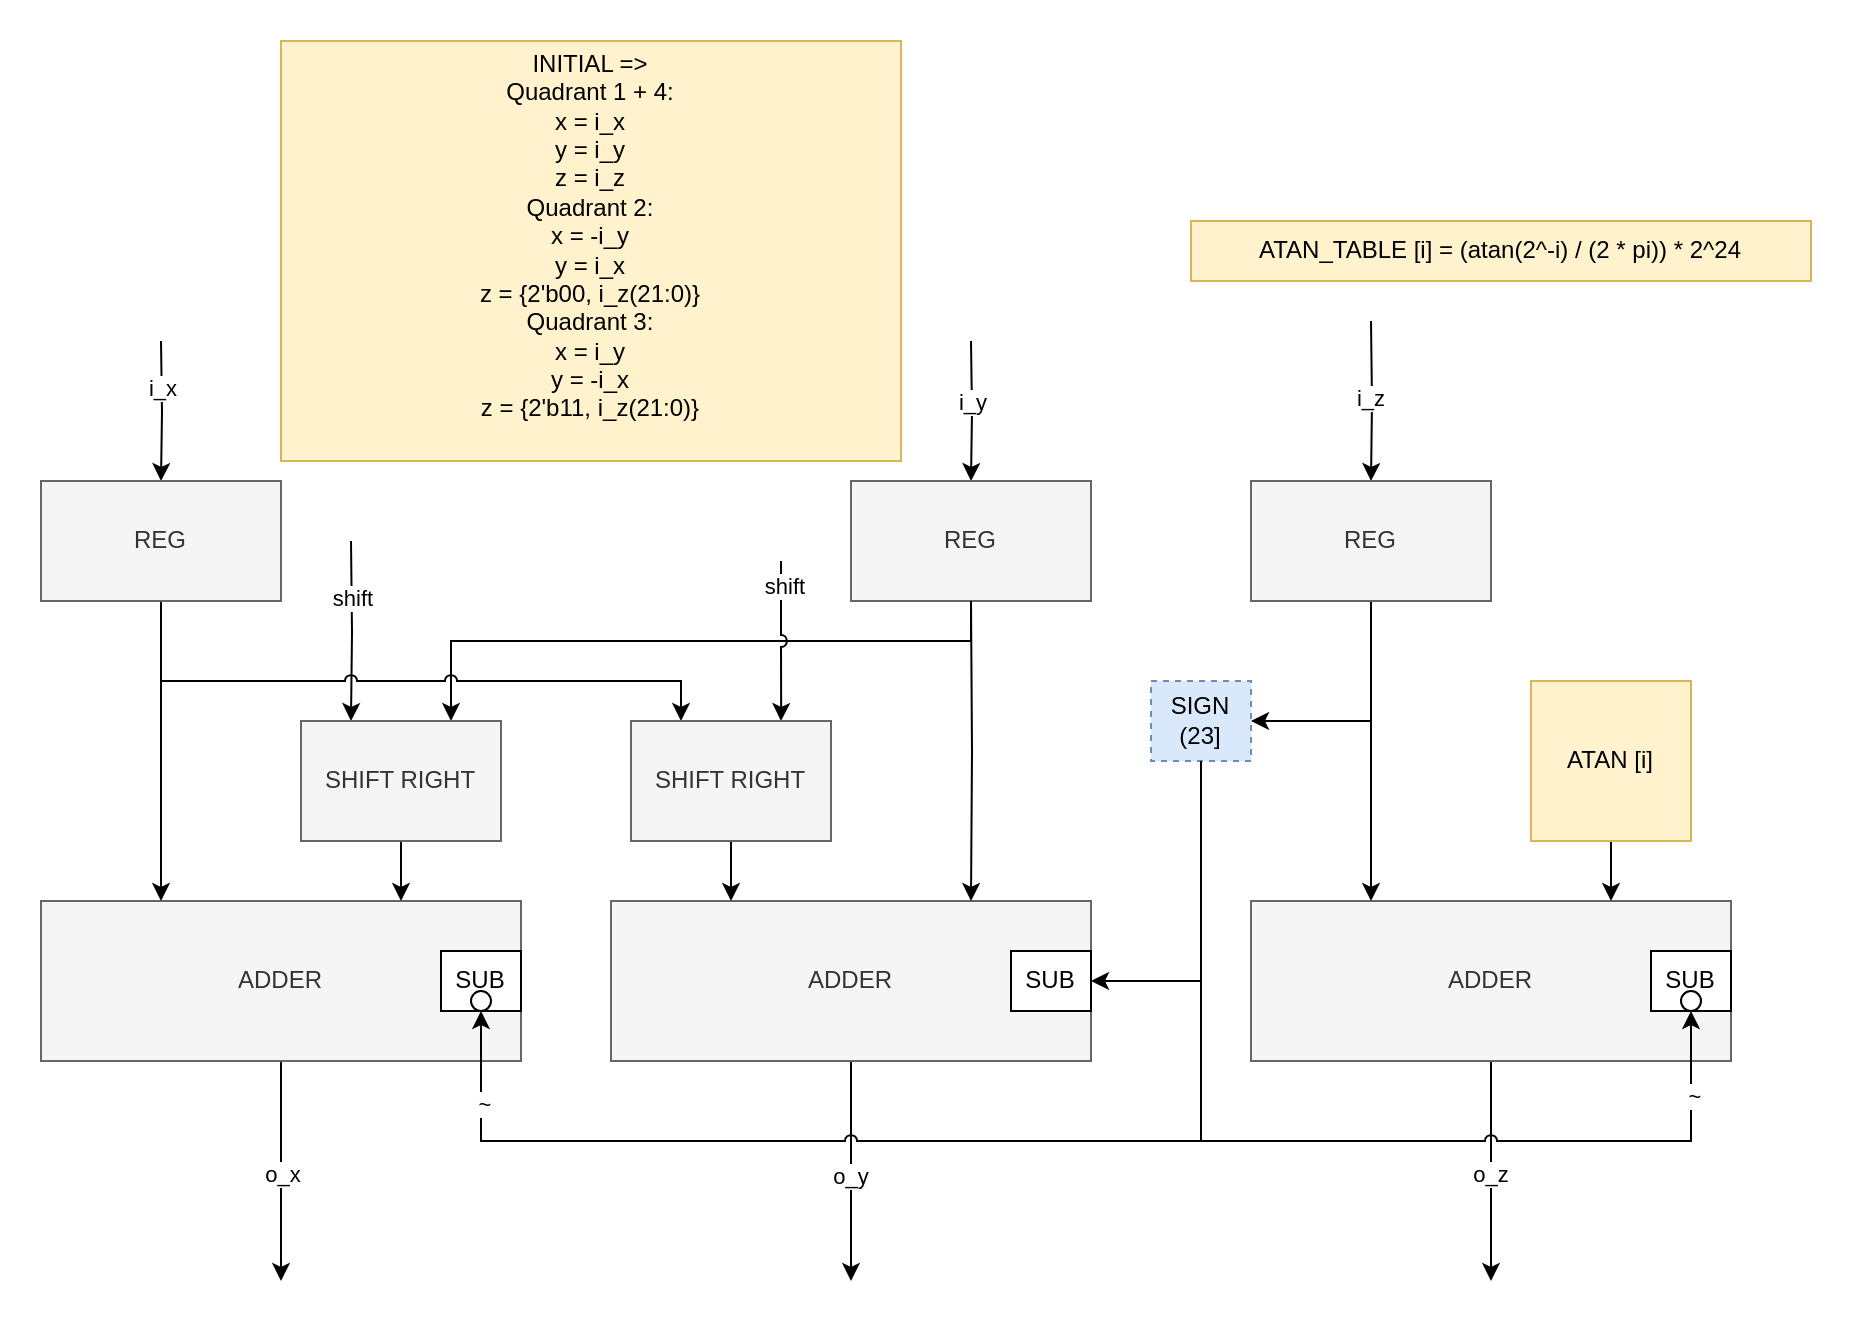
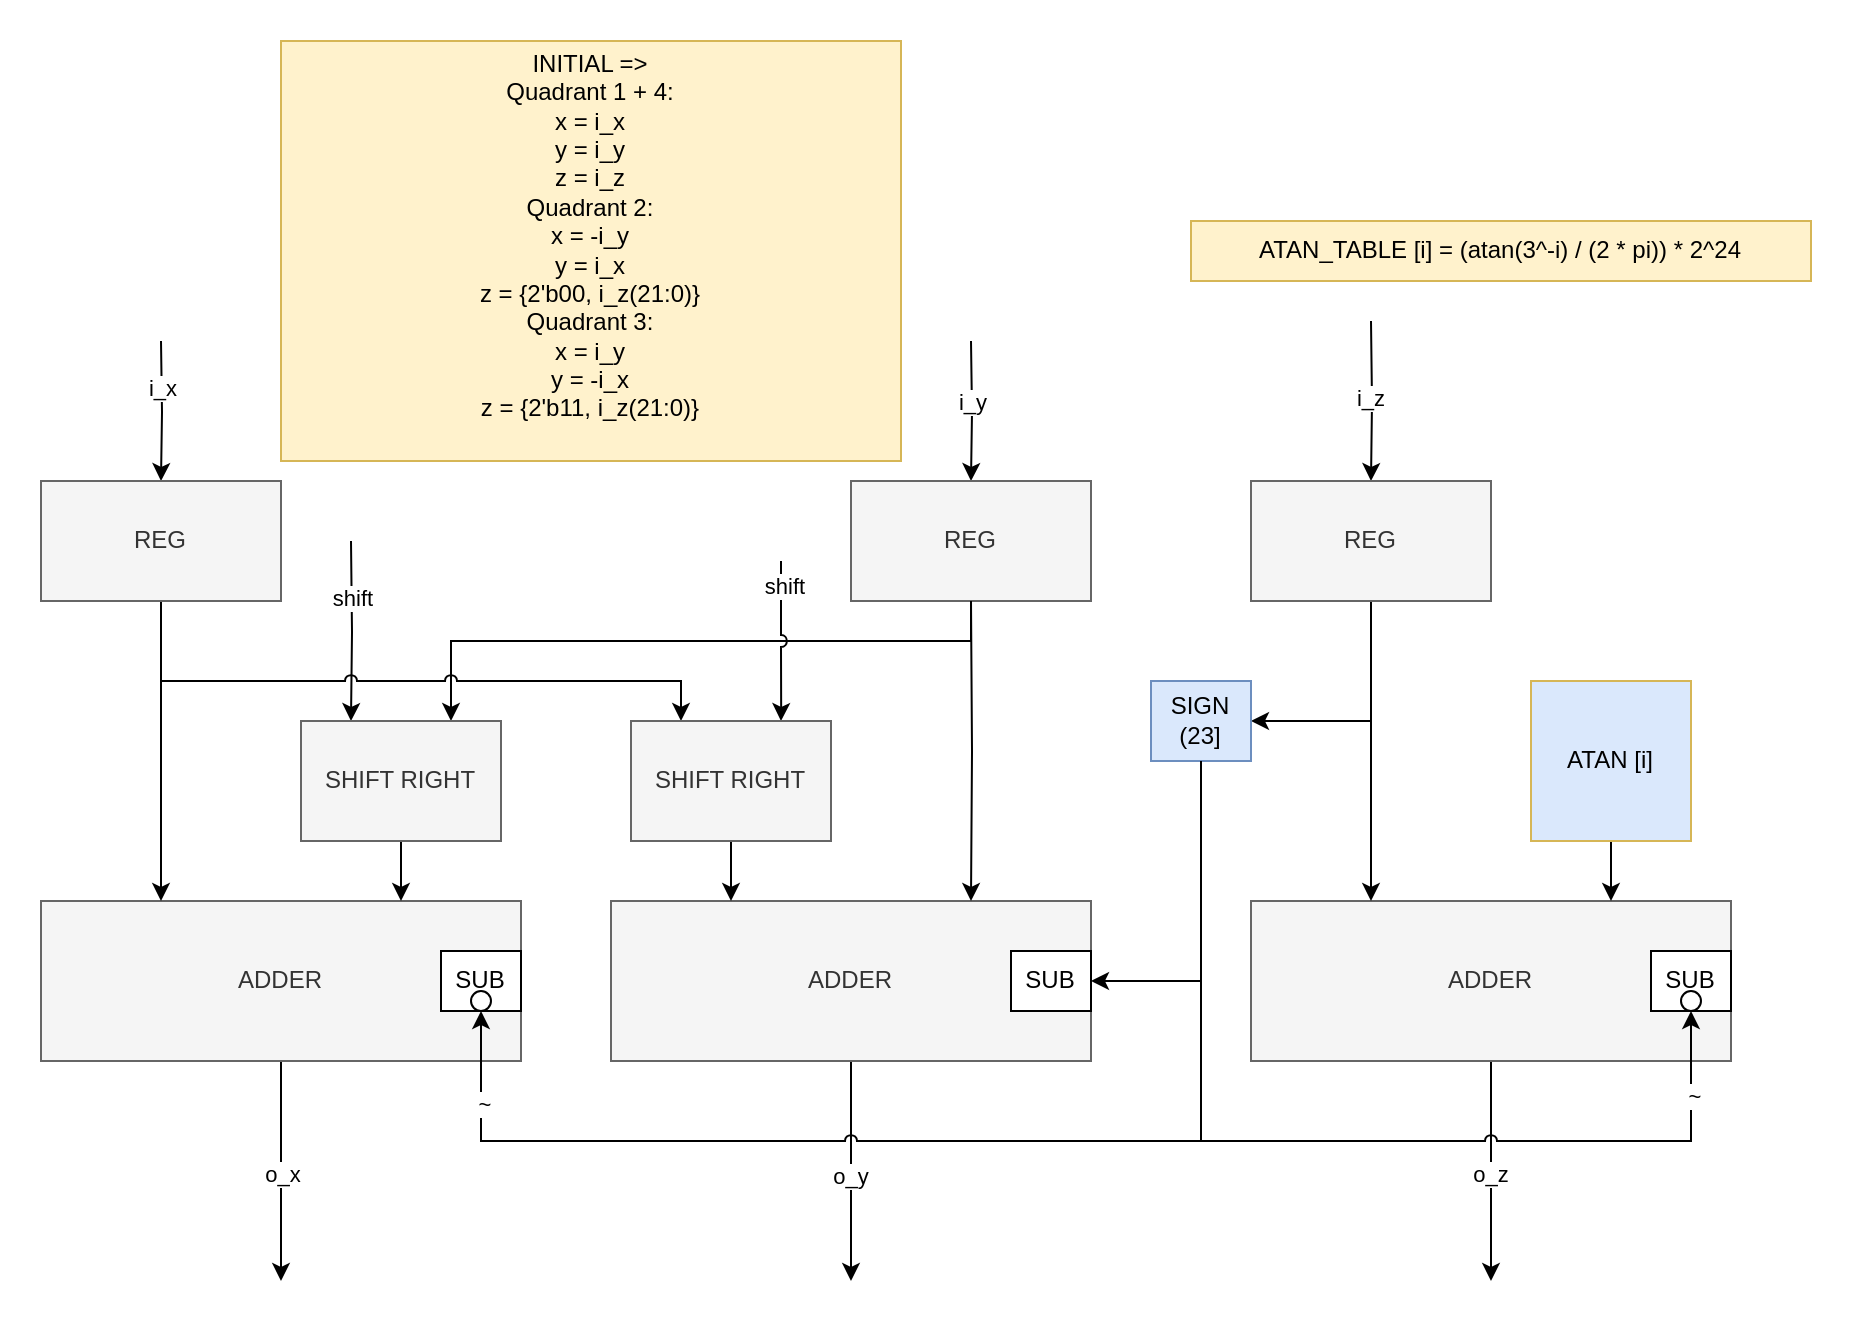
(1501, 251) -> (1501, 251)
(1201, 721) -> (1201, 721)
(1611, 761) -> (1611, 761)
